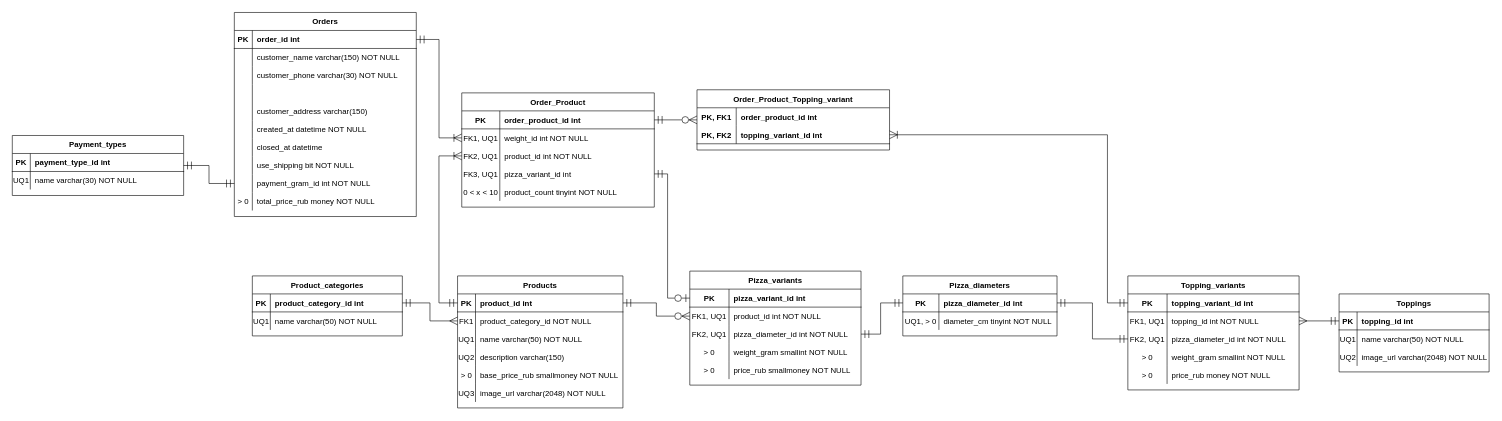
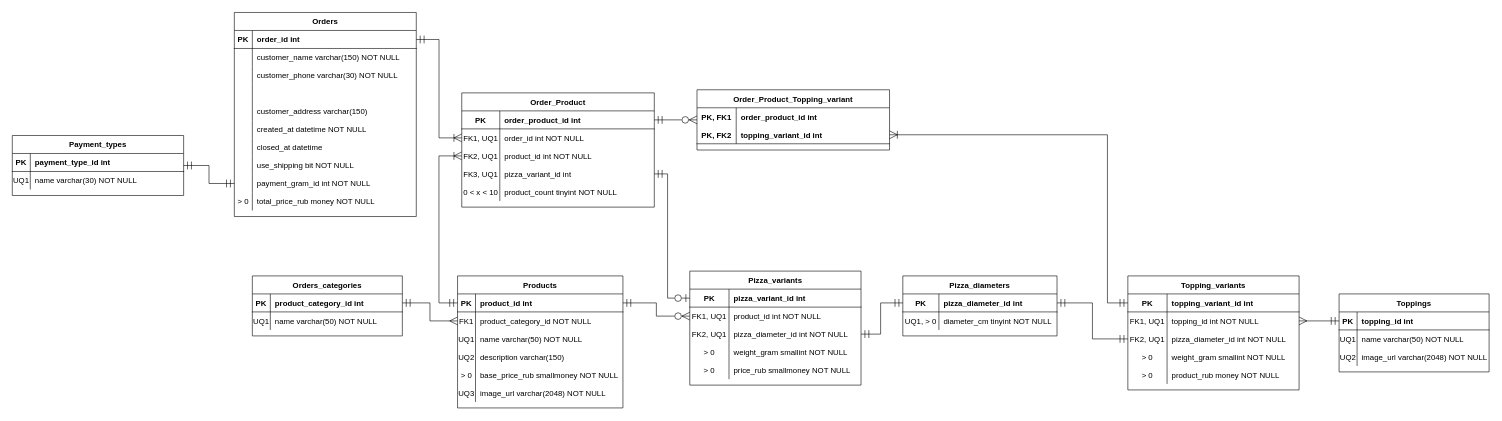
(546, 138) -> (545, 138)
(327, 285) -> (327, 285)
(1220, 375) -> (1225, 375)
